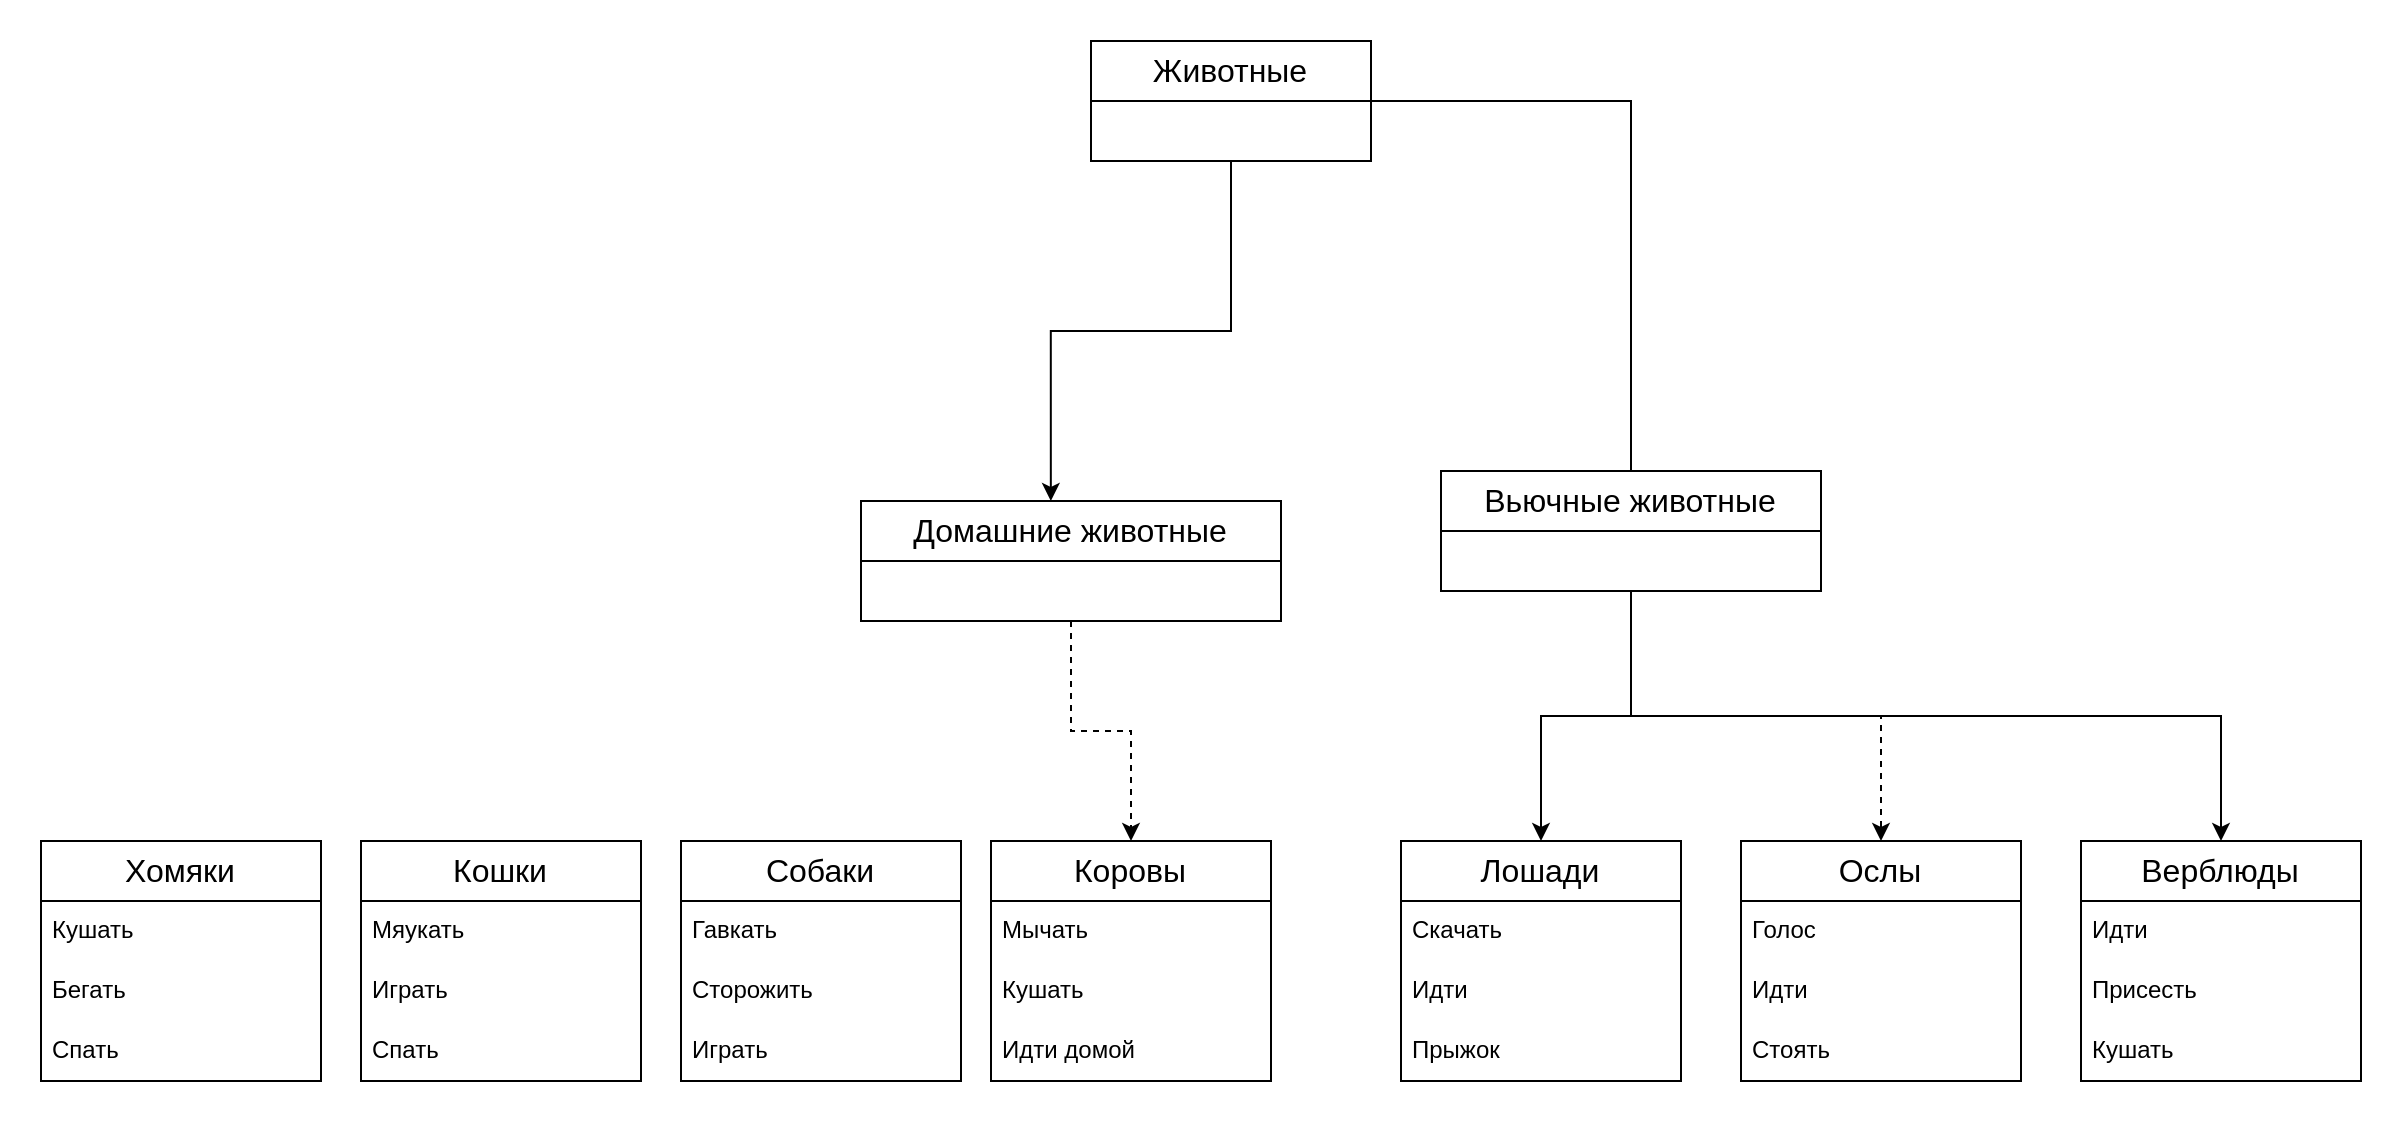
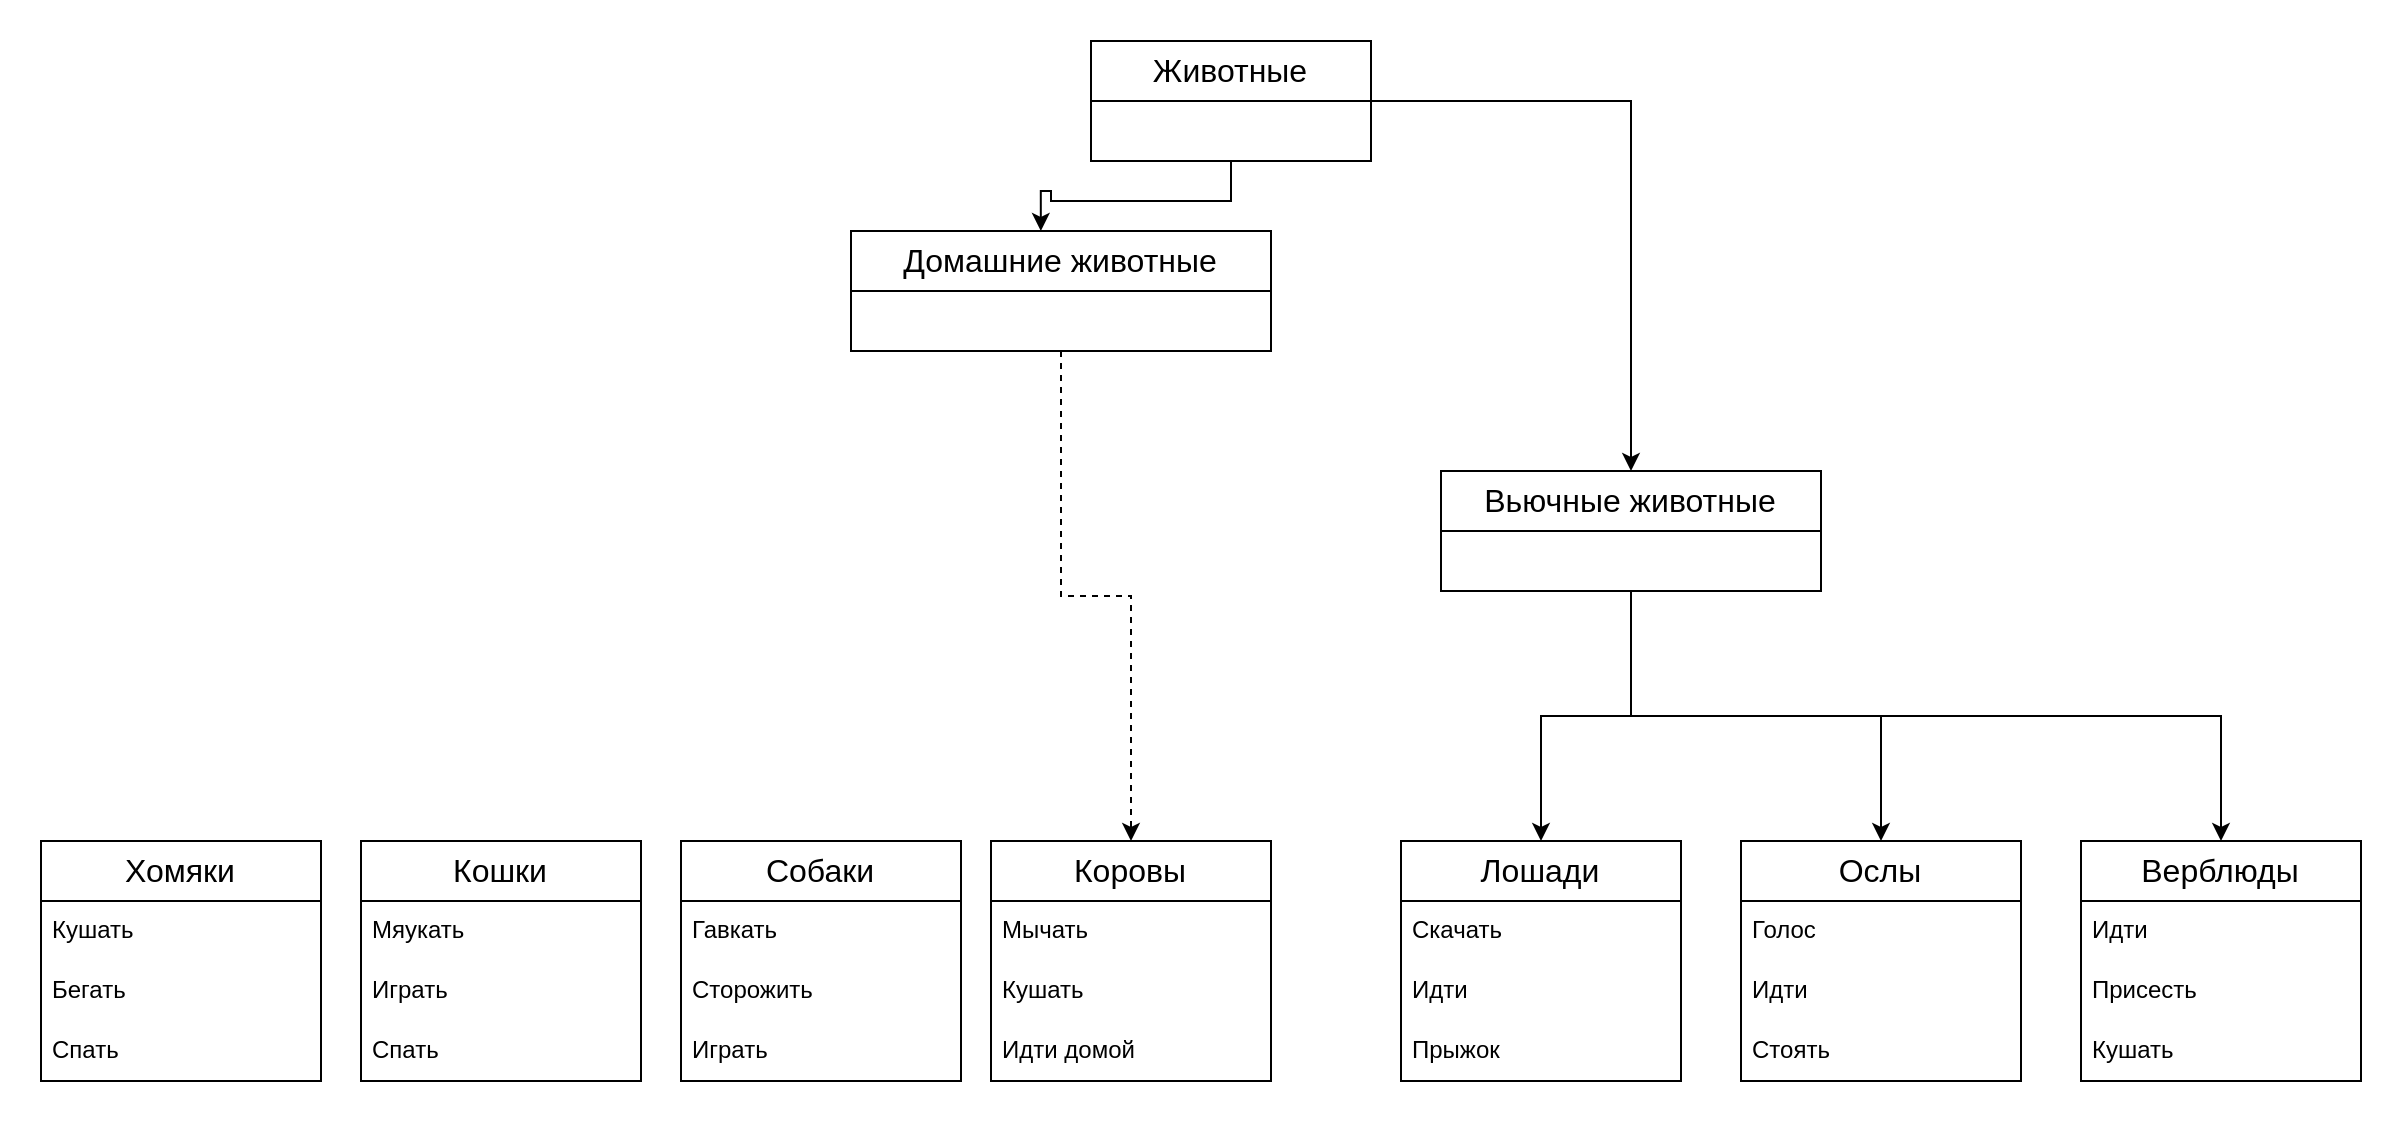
(1631, 461) -> (1631, 456)
(1071, 561) -> (1061, 291)
(1881, 771) -> (1881, 771)
